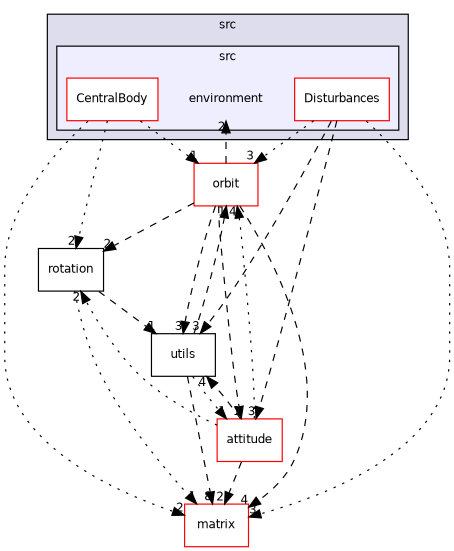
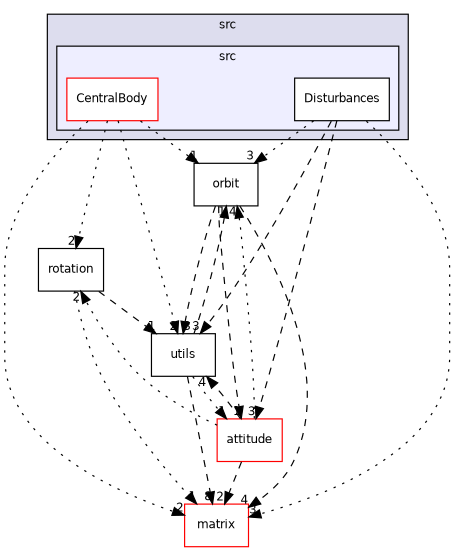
(226, 99) -> none
(342, 99) -> (342, 99)
(226, 185) -> (226, 185)
none -> (146, 221)
(154, 224) -> none
